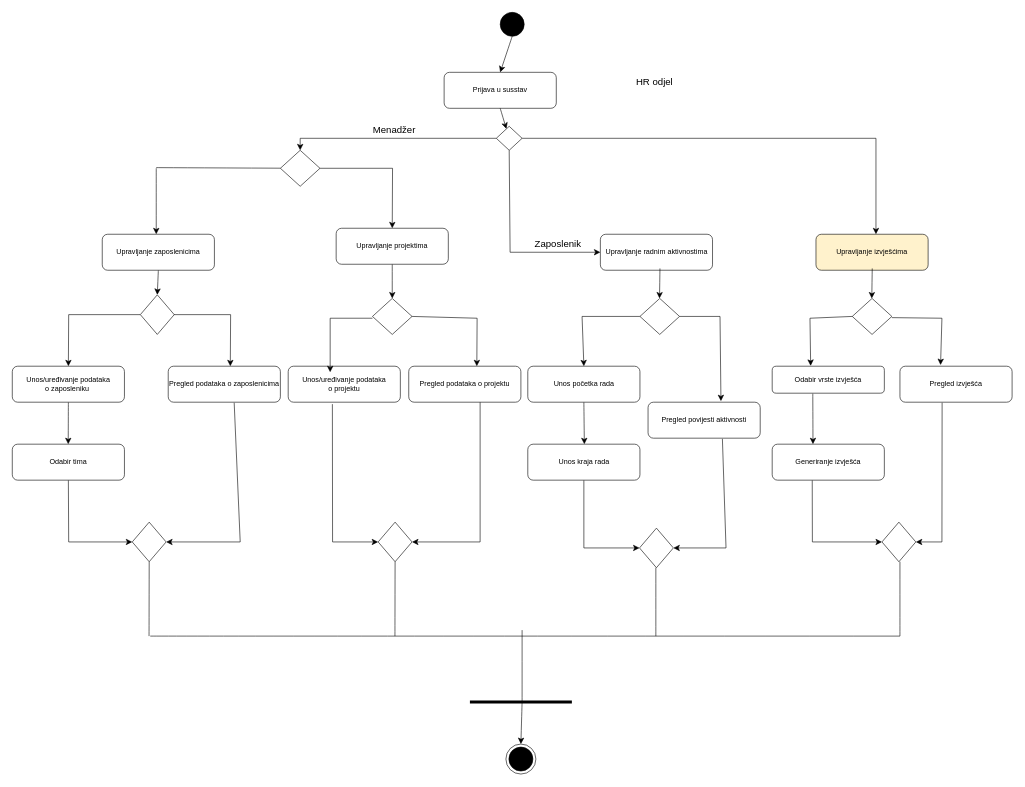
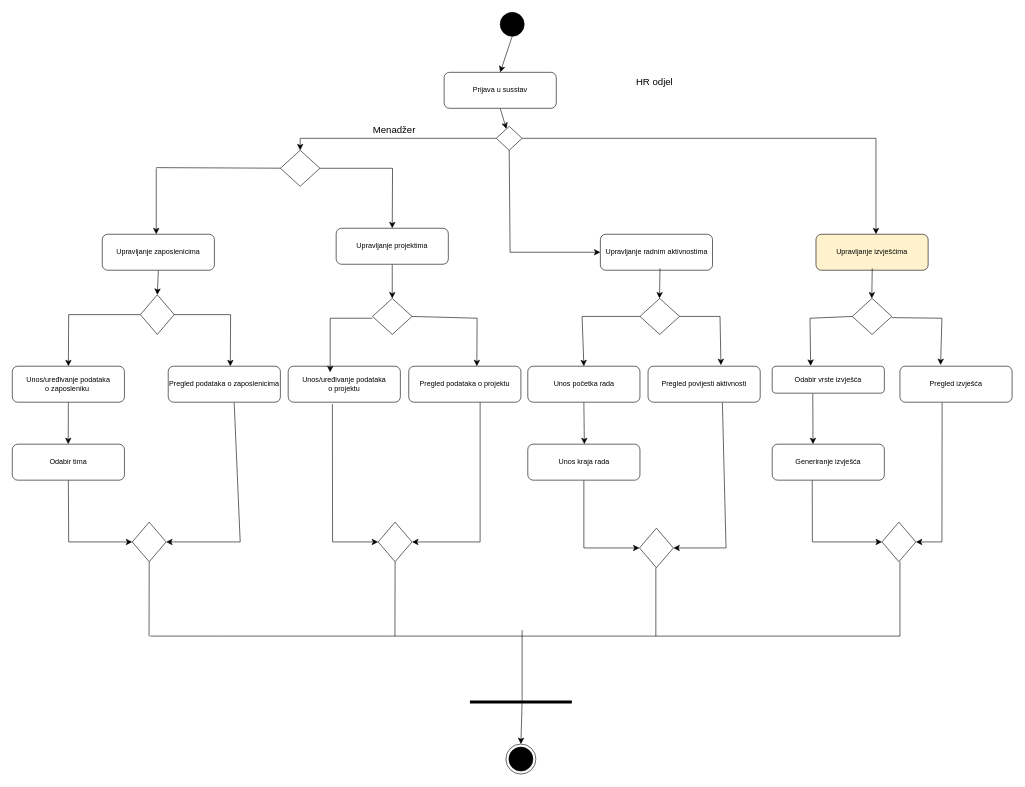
(558, 243) -> none
(704, 420) -> (704, 384)
